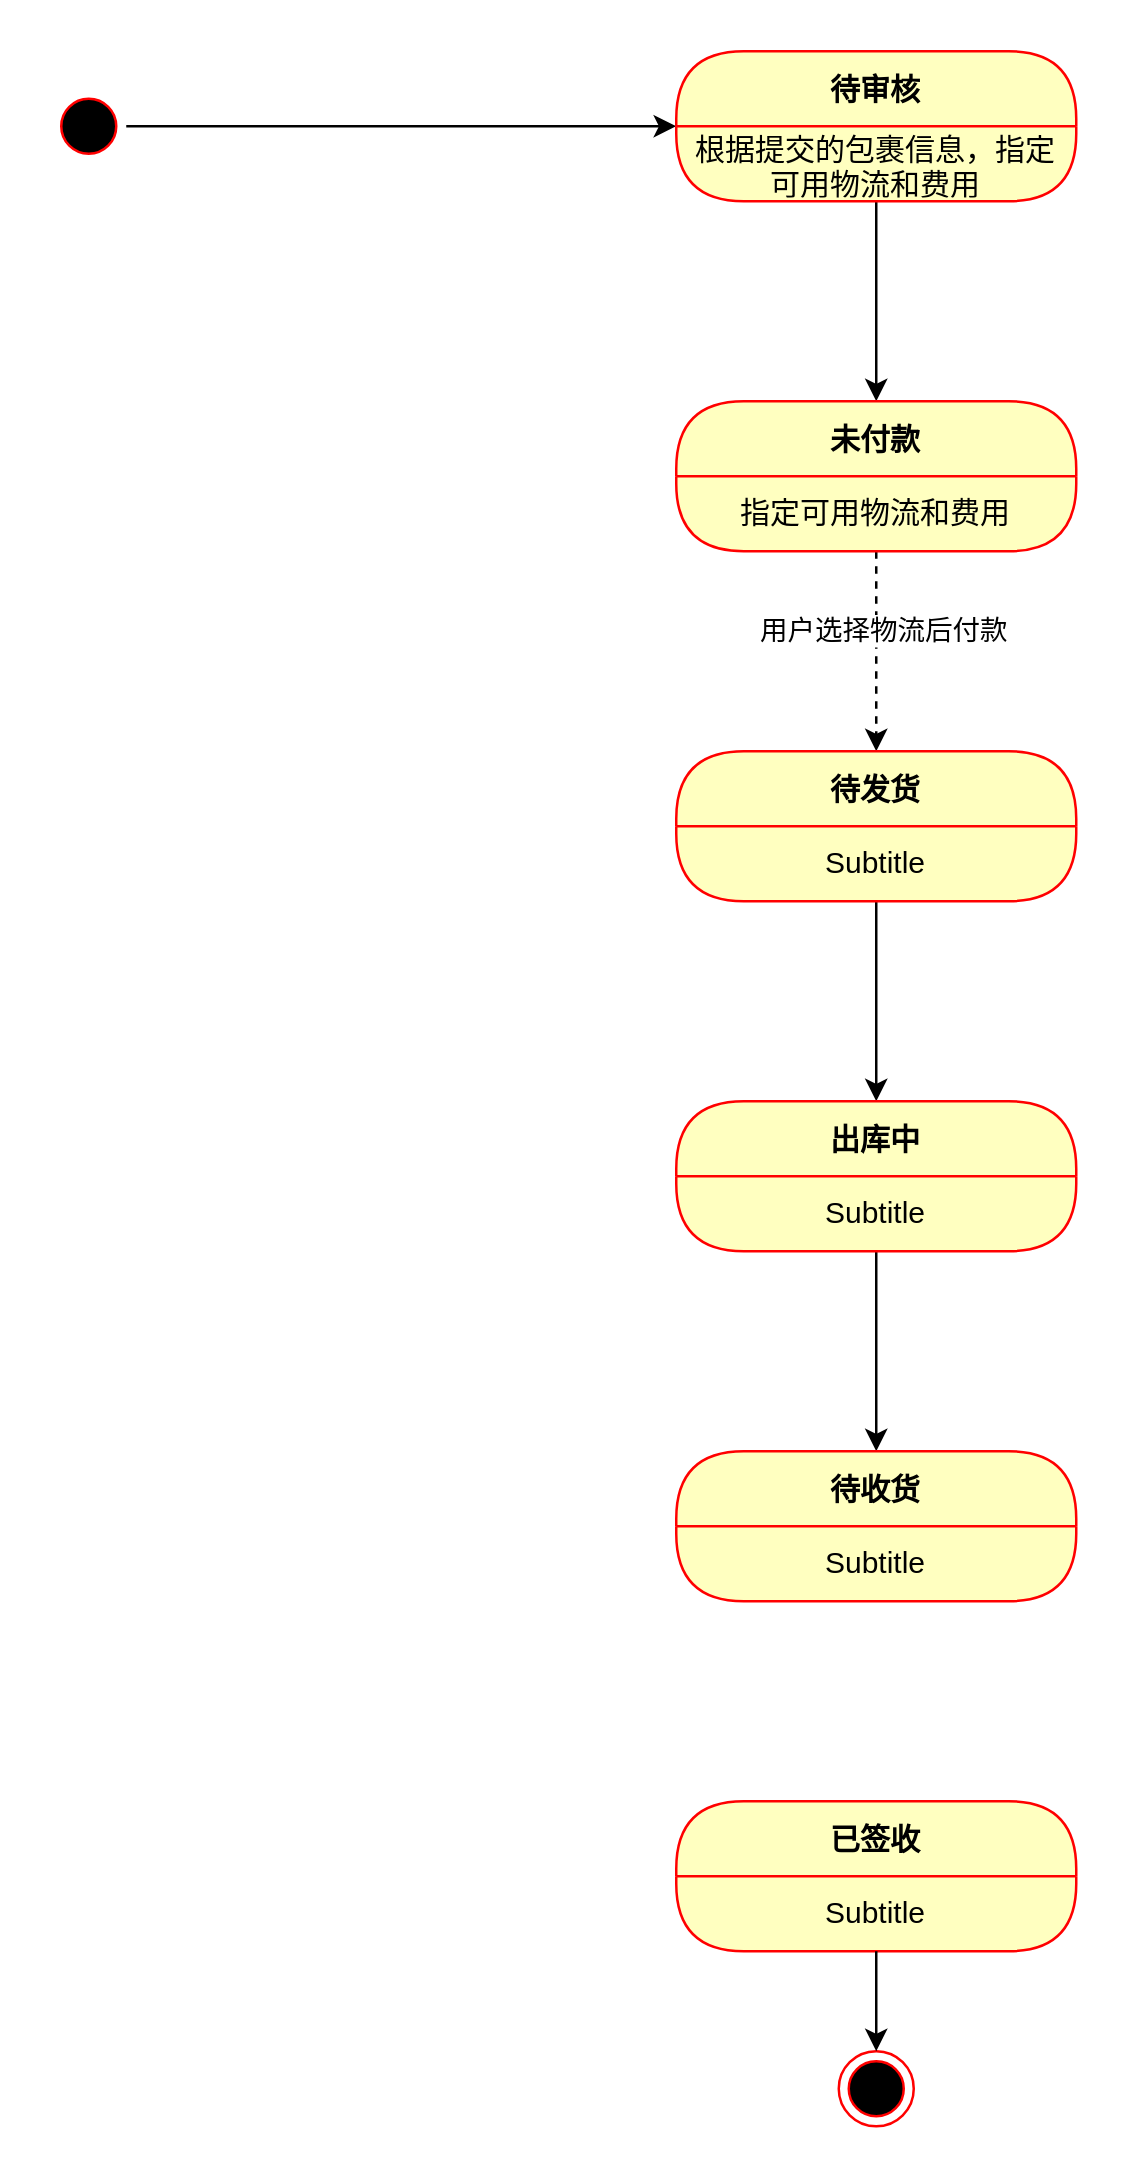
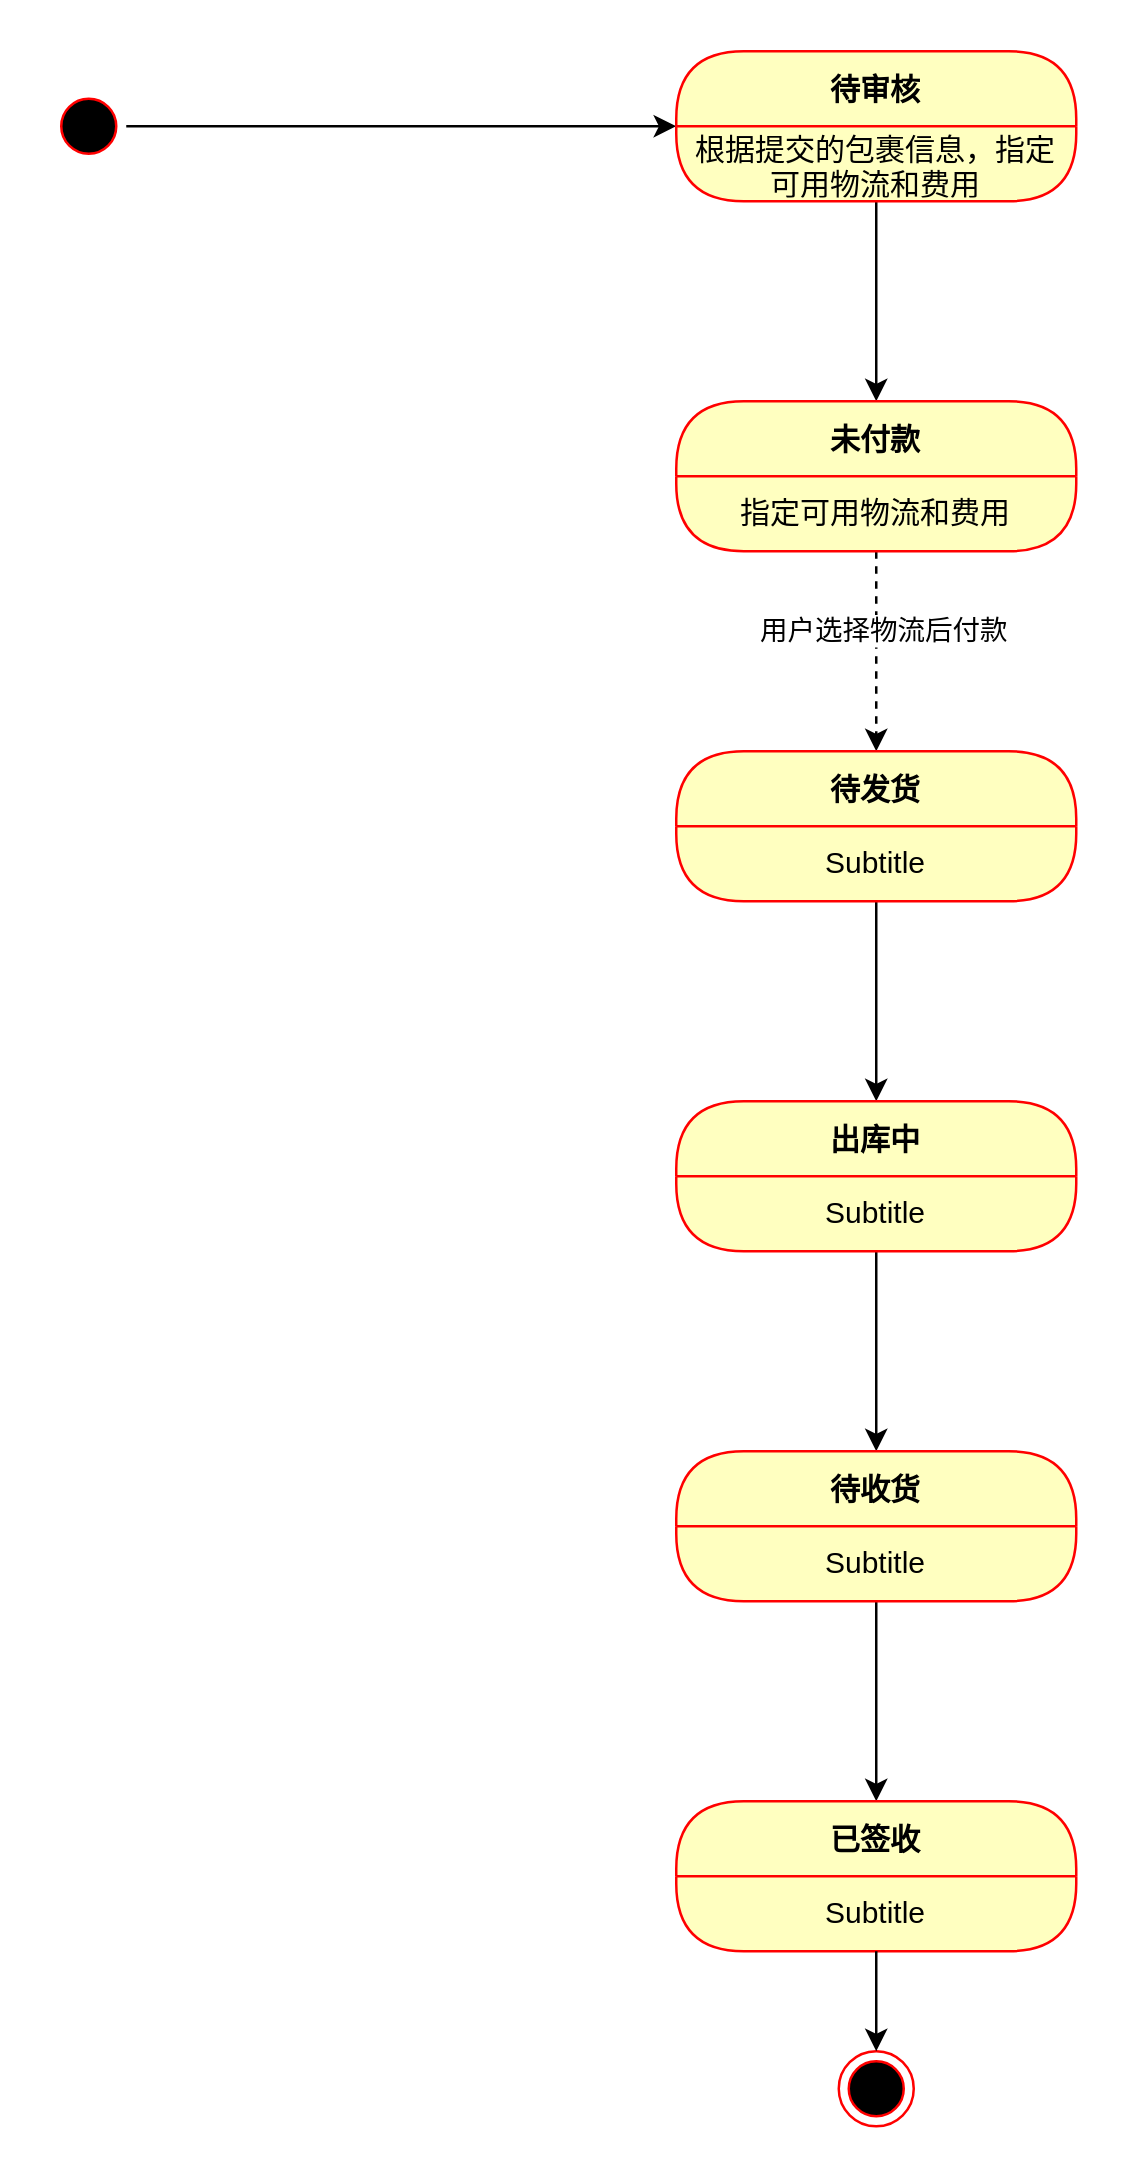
none -> (876, 1693)
